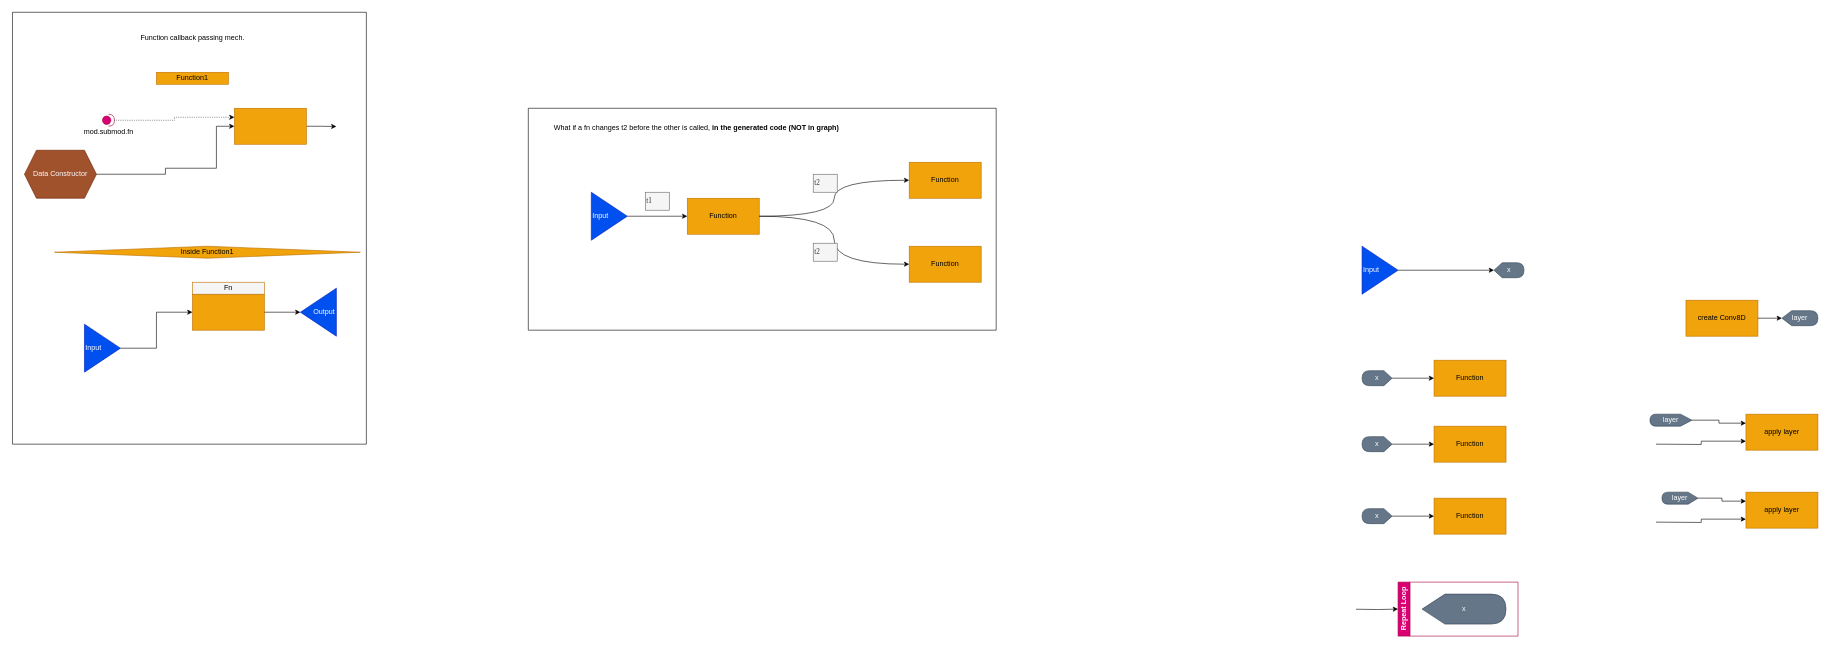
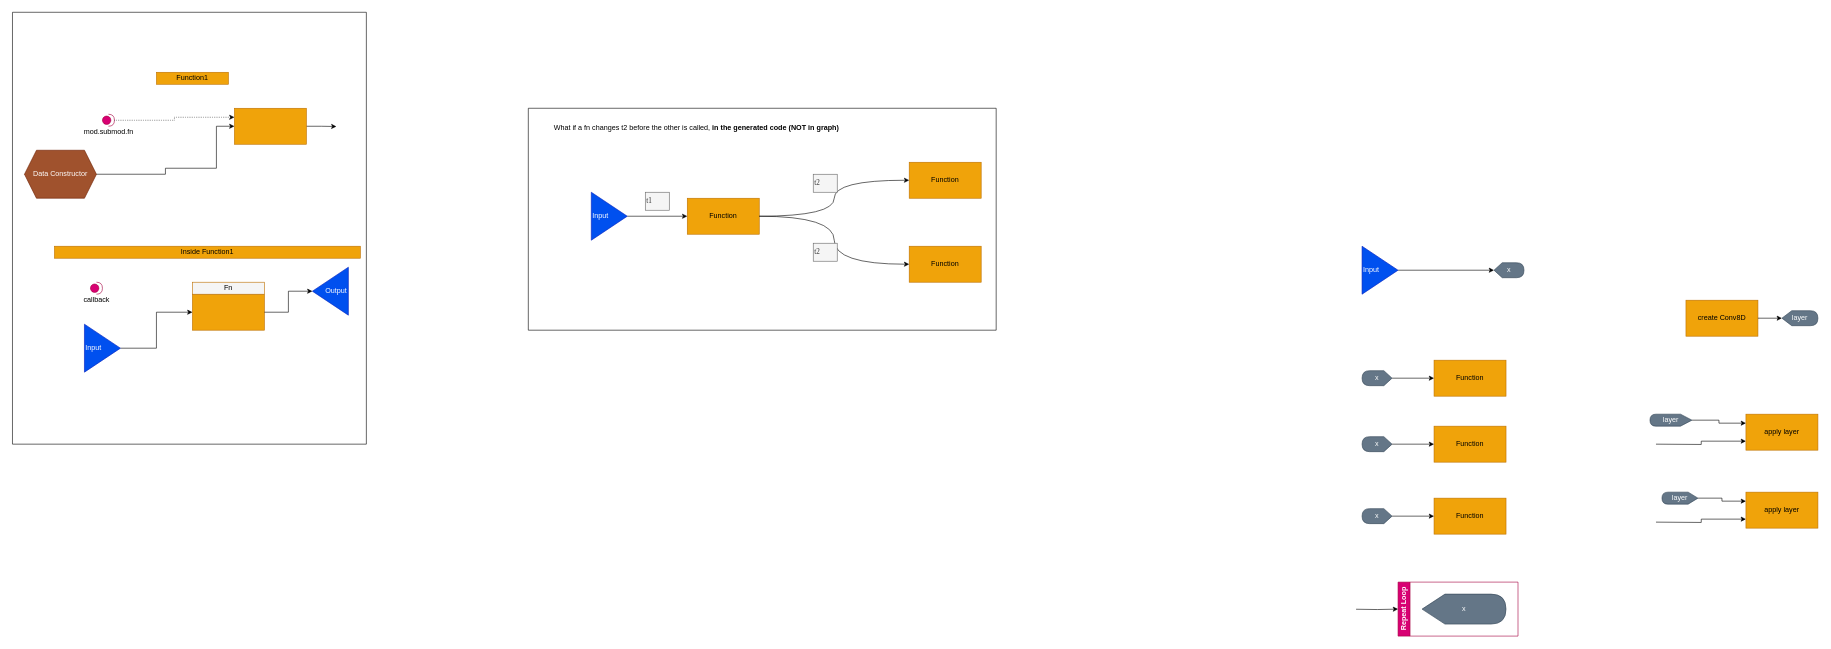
(192, 38) -> none
(207, 252) -> (207, 252)
none -> (96, 288)
(318, 312) -> (330, 291)
